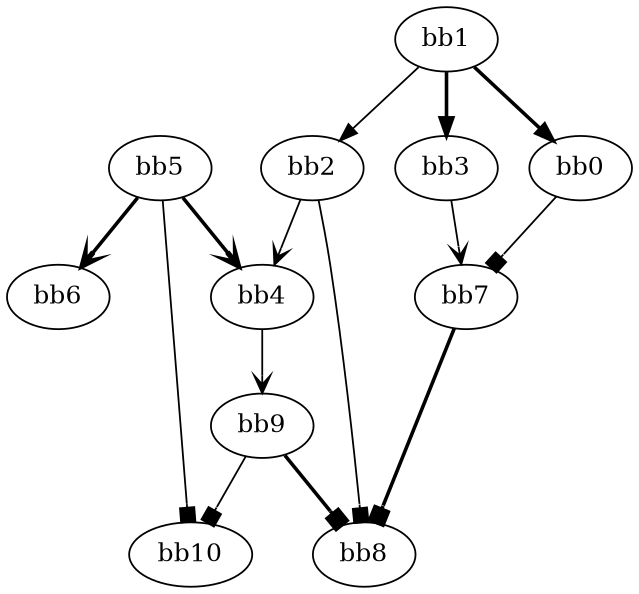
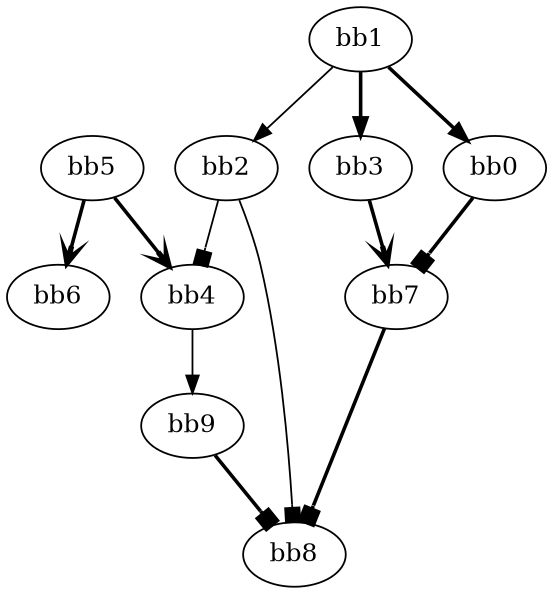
(455, 223) -> (376, 224)
(291, 224) -> (212, 224)
(530, 225) -> (451, 225)
(262, 353) -> (192, 353)
(191, 555) -> none
